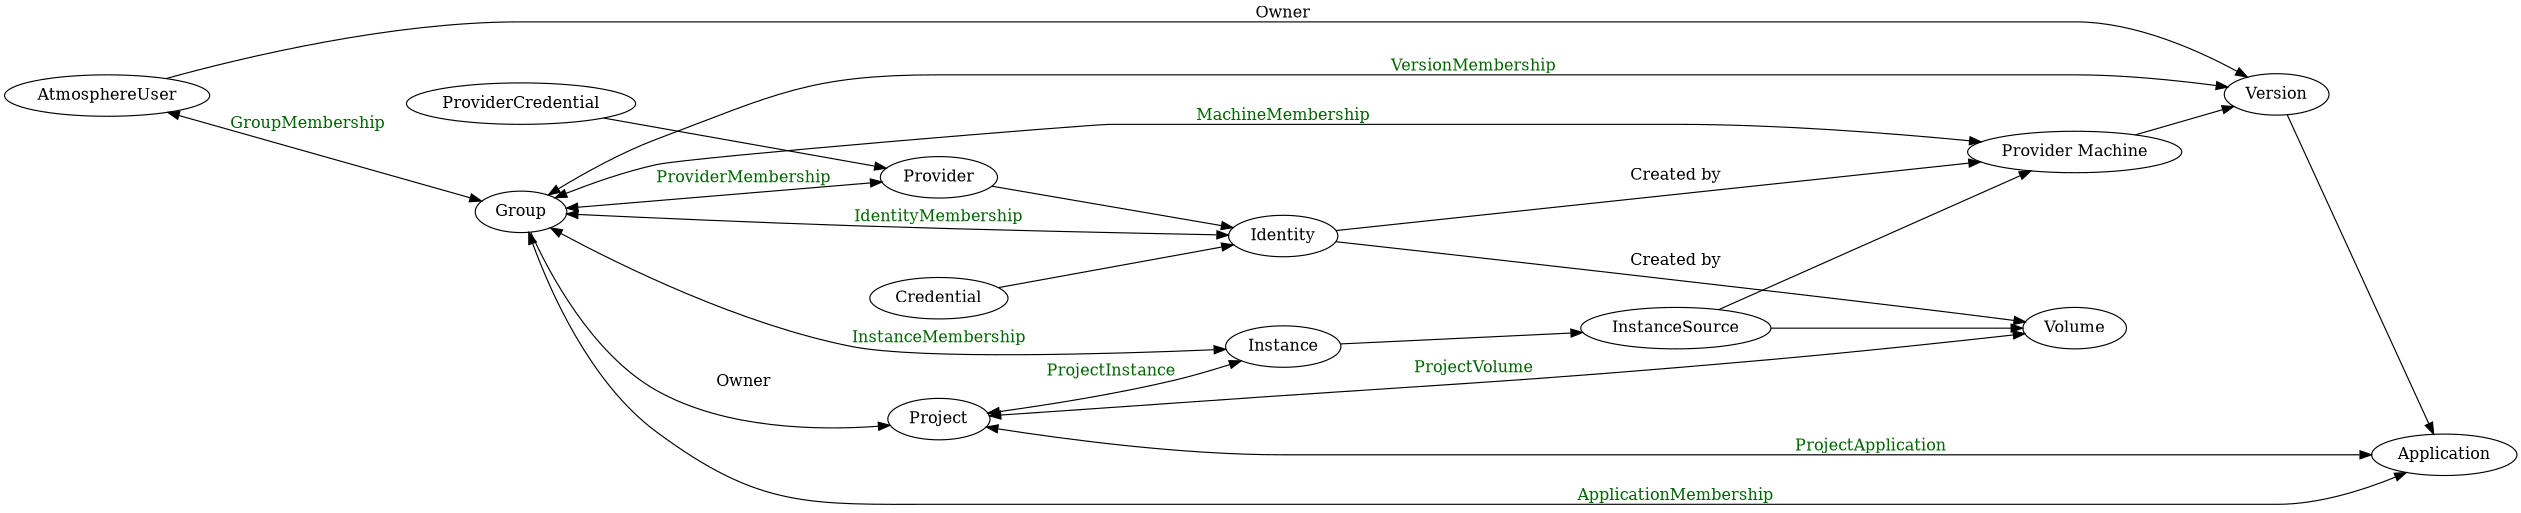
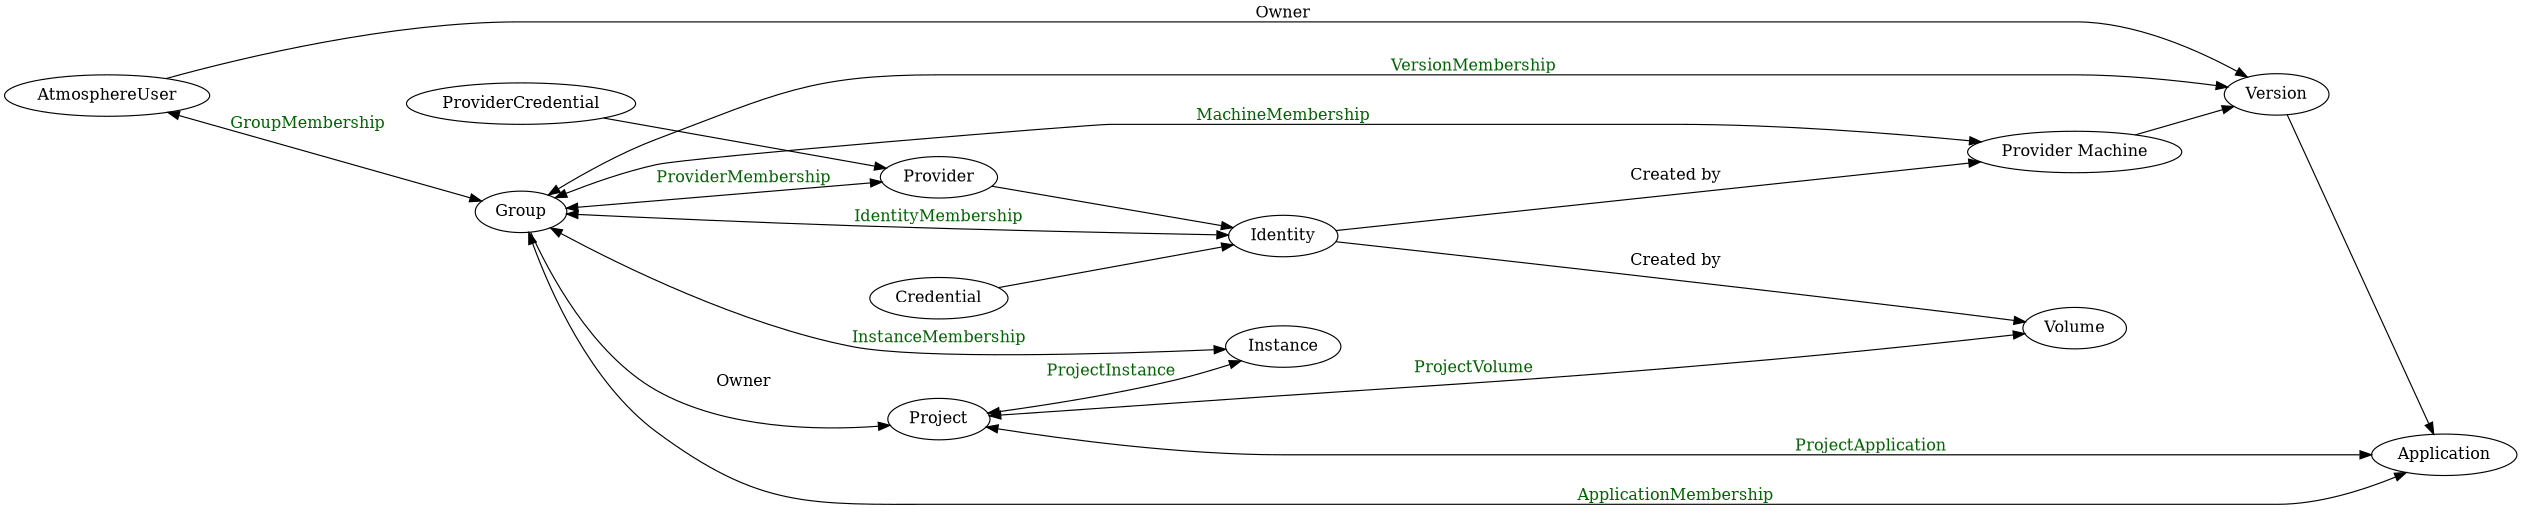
(1676, 328) -> none
